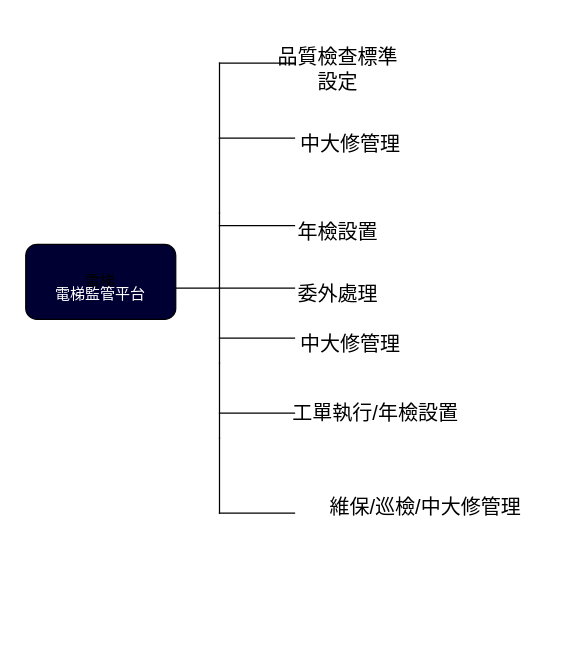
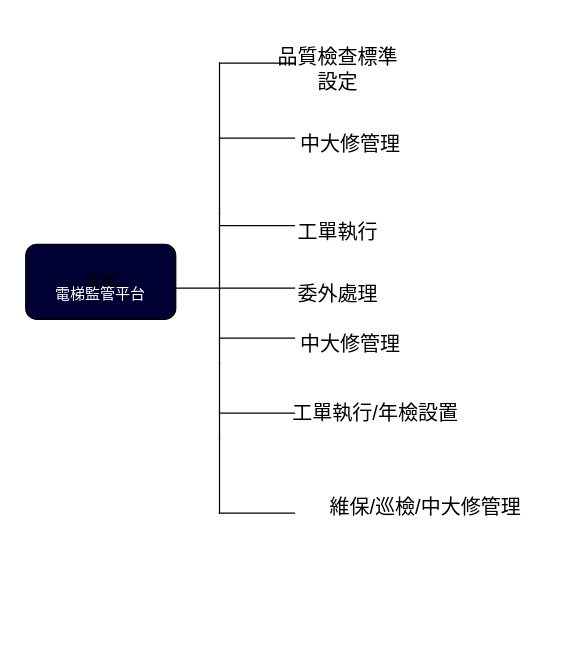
(338, 232) -> (338, 232)
